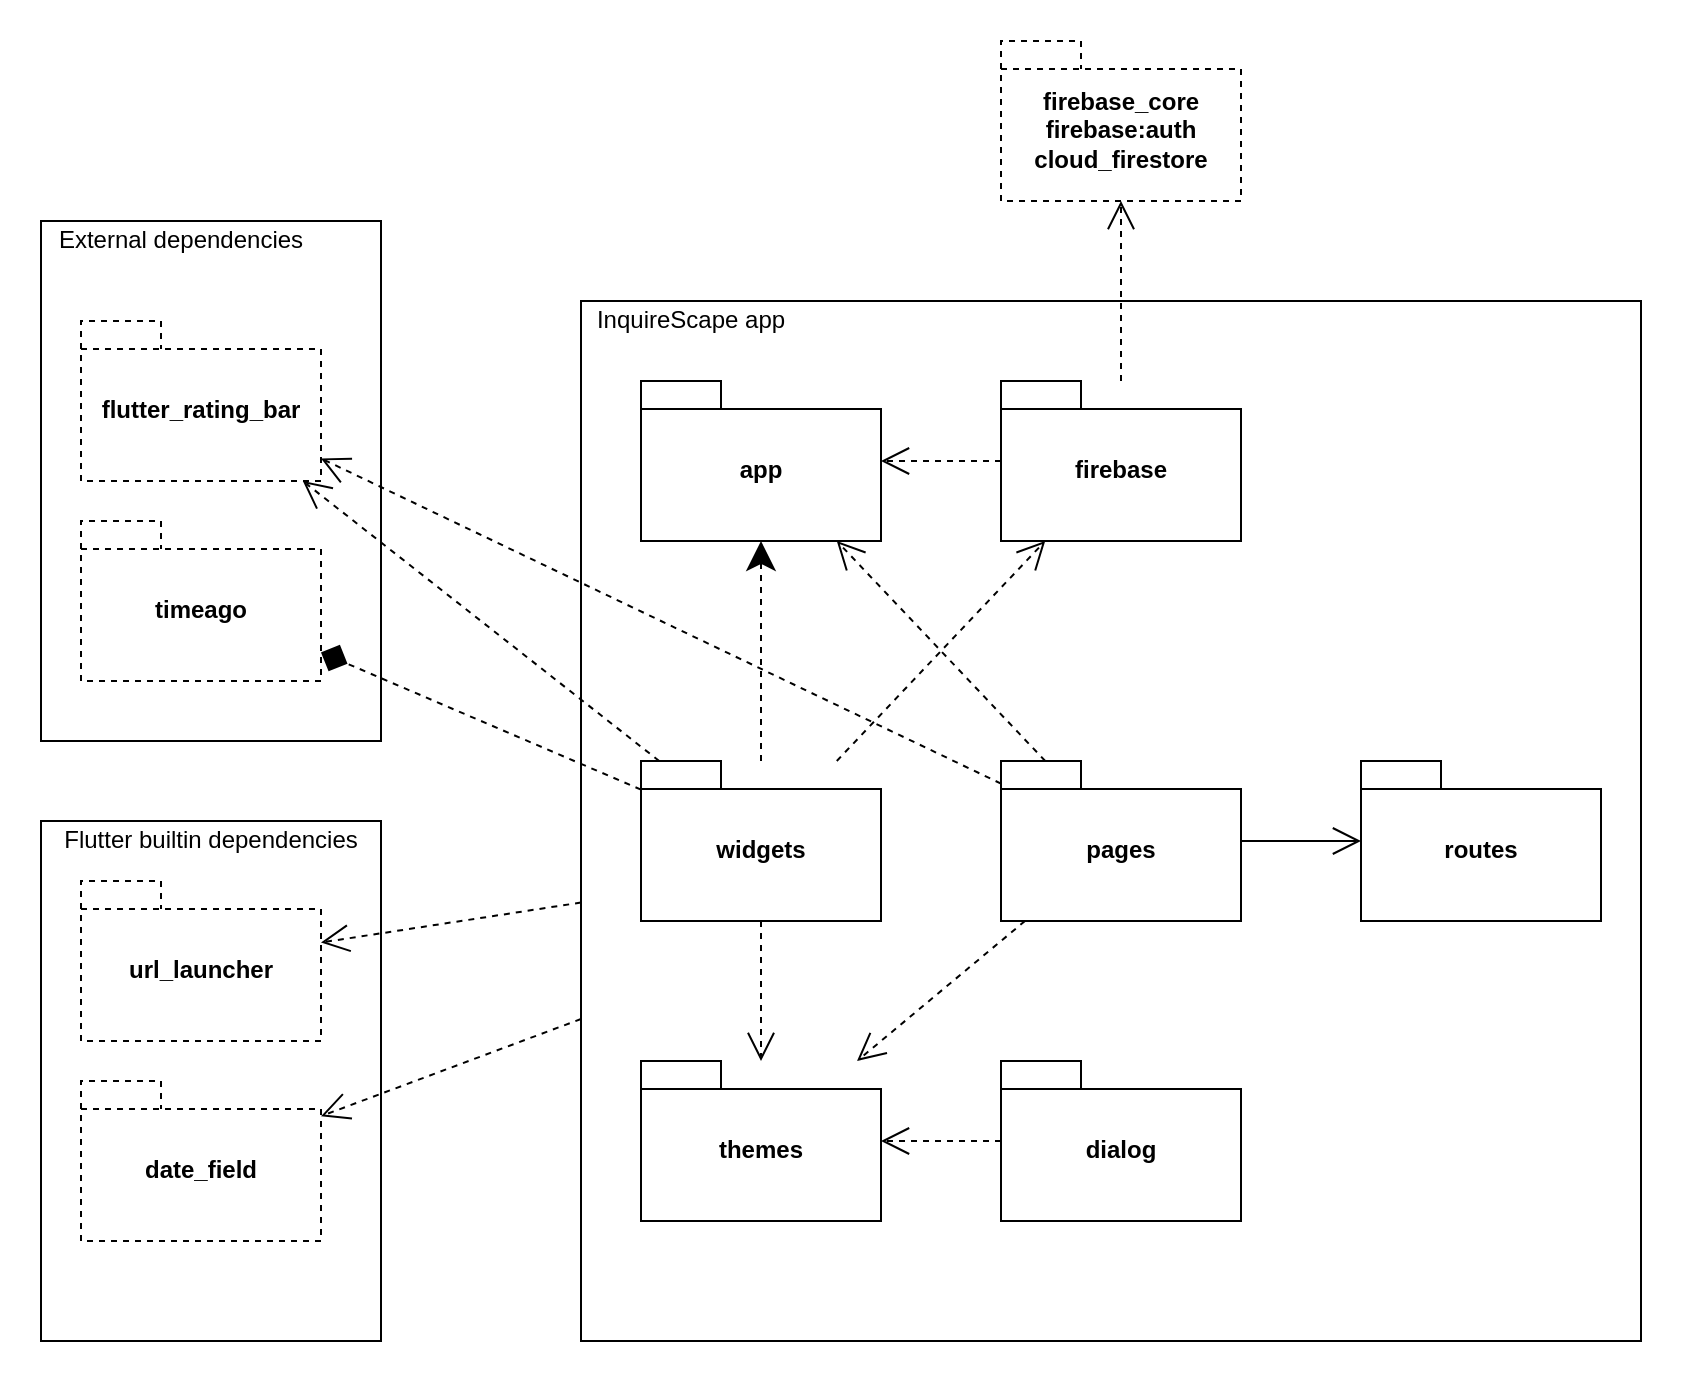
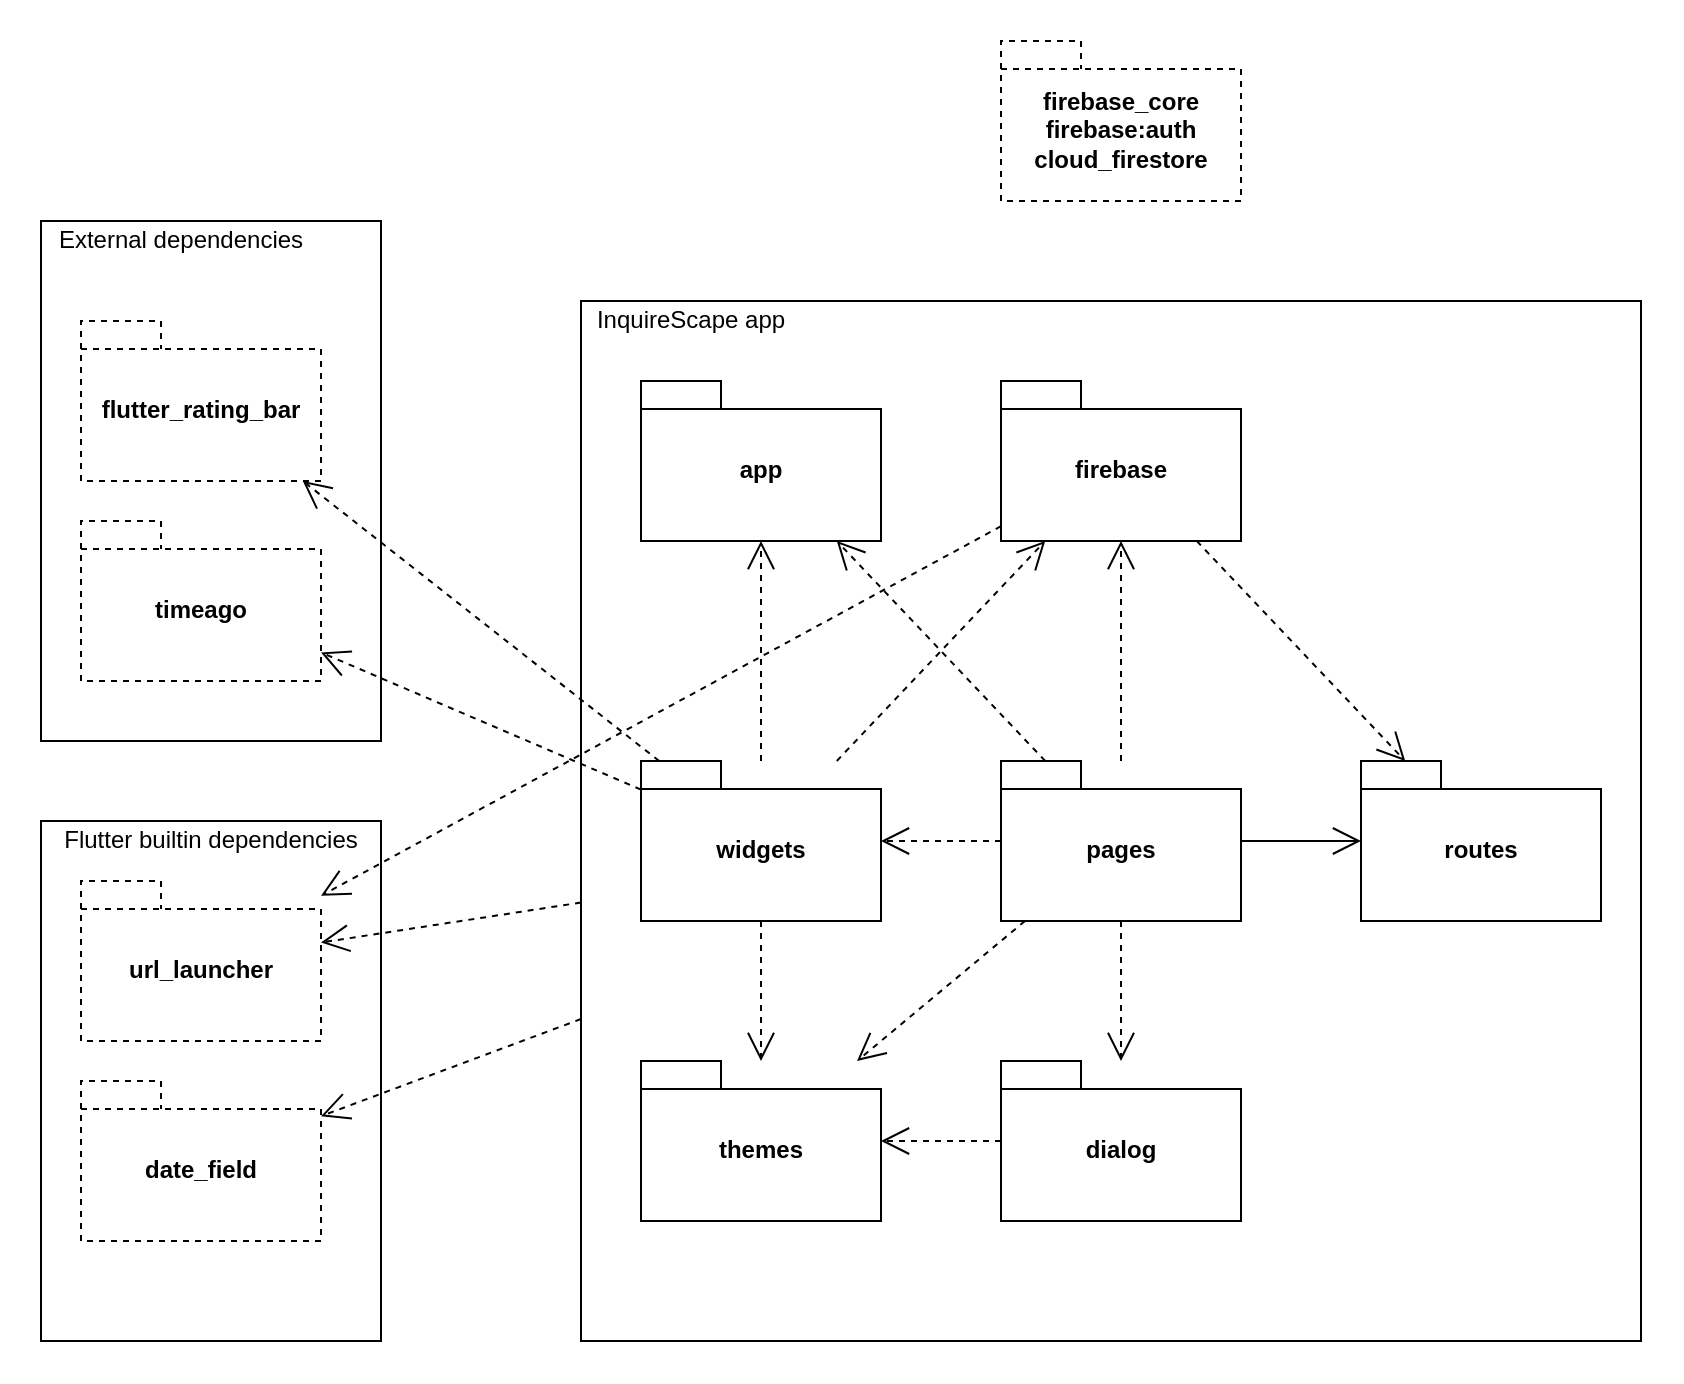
(1121, 294) -> (1299, 649)
(945, 461) -> (536, 779)
(534, 560) -> (1121, 988)
(761, 565) -> (761, 556)
none -> (1121, 654)
(347, 664) -> (337, 659)
none -> (945, 841)
